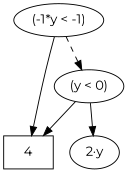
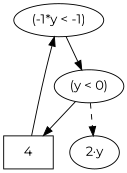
(72, 49) -> (72, 49)
(43, 81) -> (41, 91)
(91, 115) -> (91, 115)
